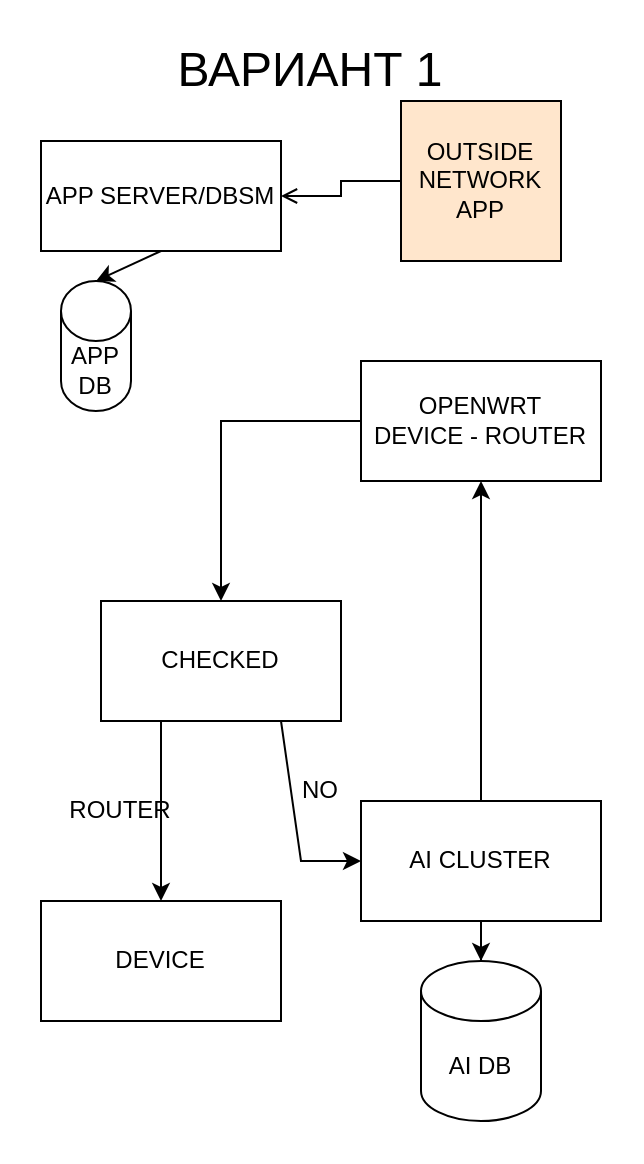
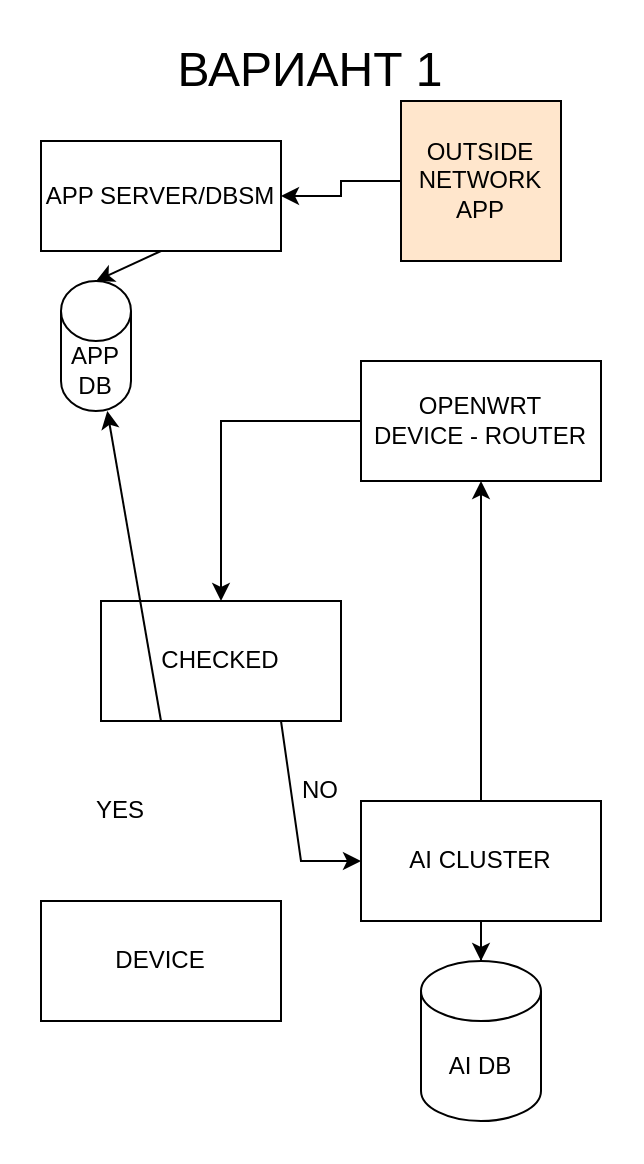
(293, 196) -> (296, 196)
(161, 804) -> (135, 573)
(121, 811) -> (121, 811)
